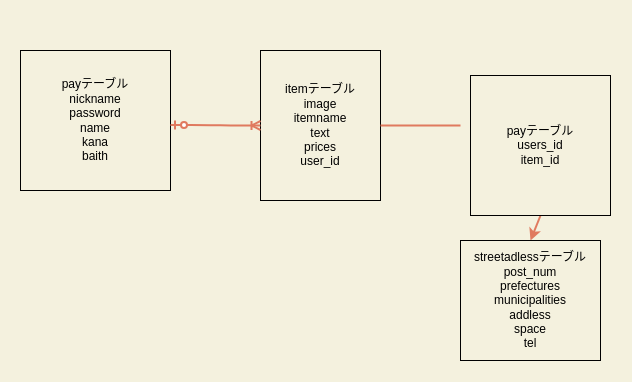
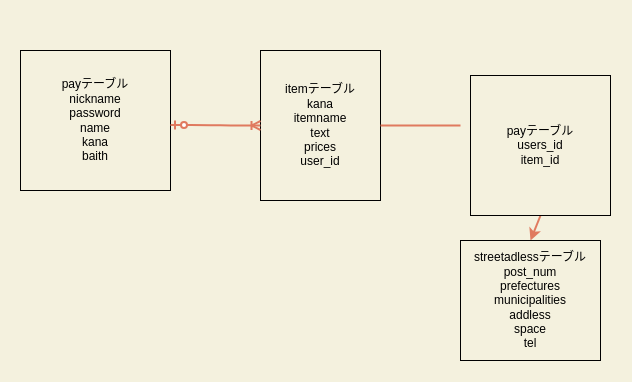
(321, 126) -> (321, 126)
